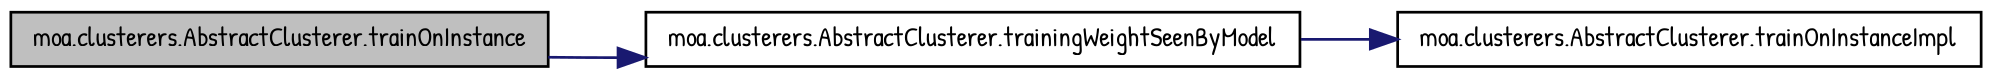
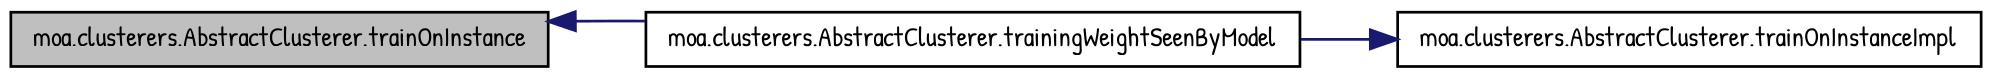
(583, 58) -> (611, 21)
